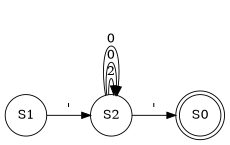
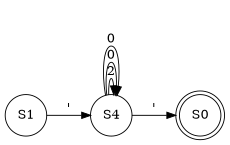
(111, 115) -> (111, 115)
